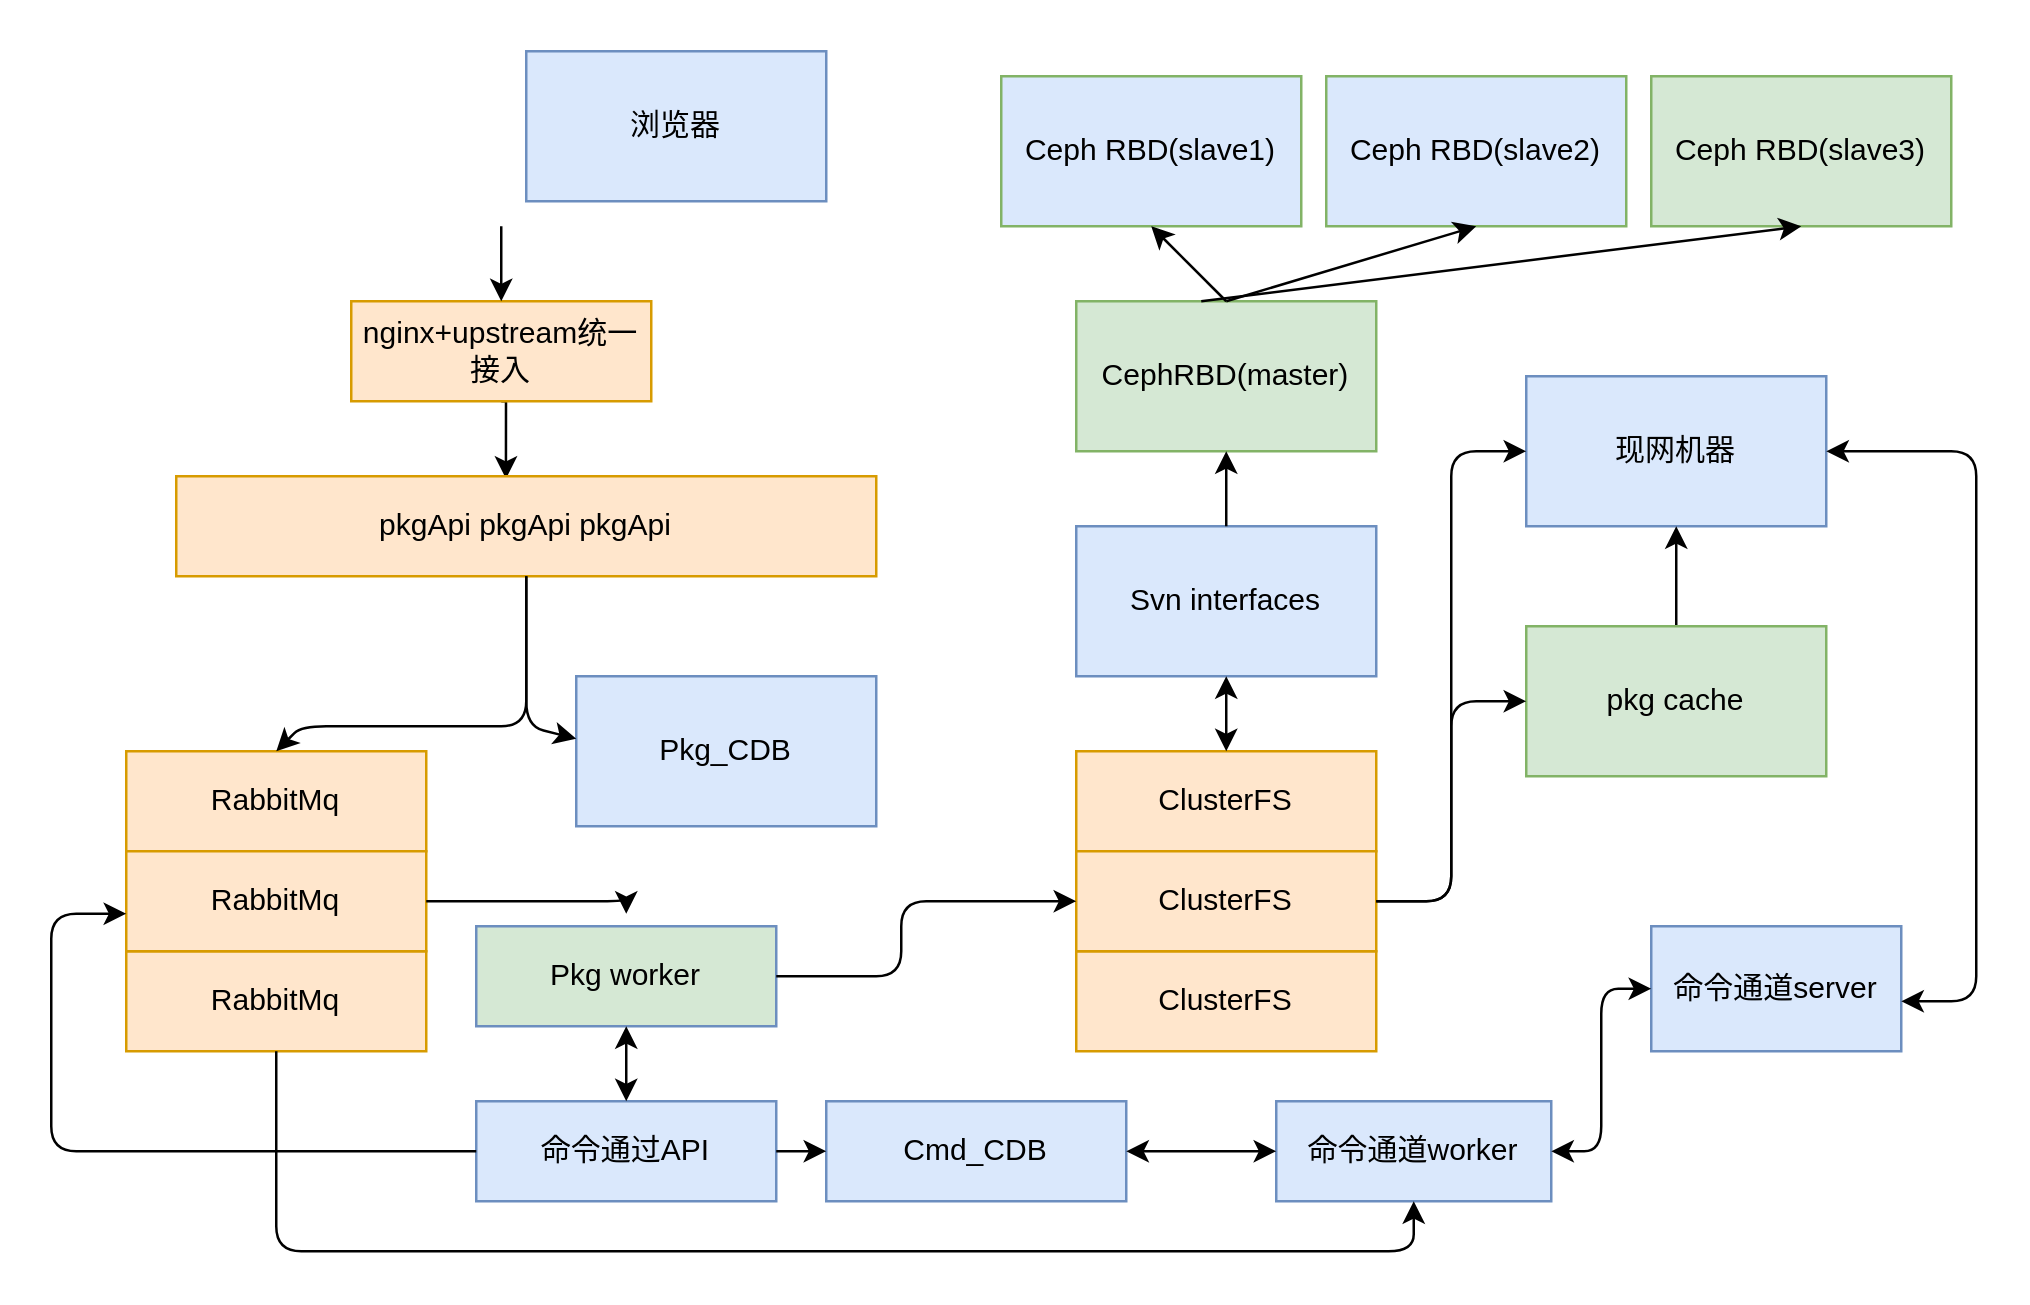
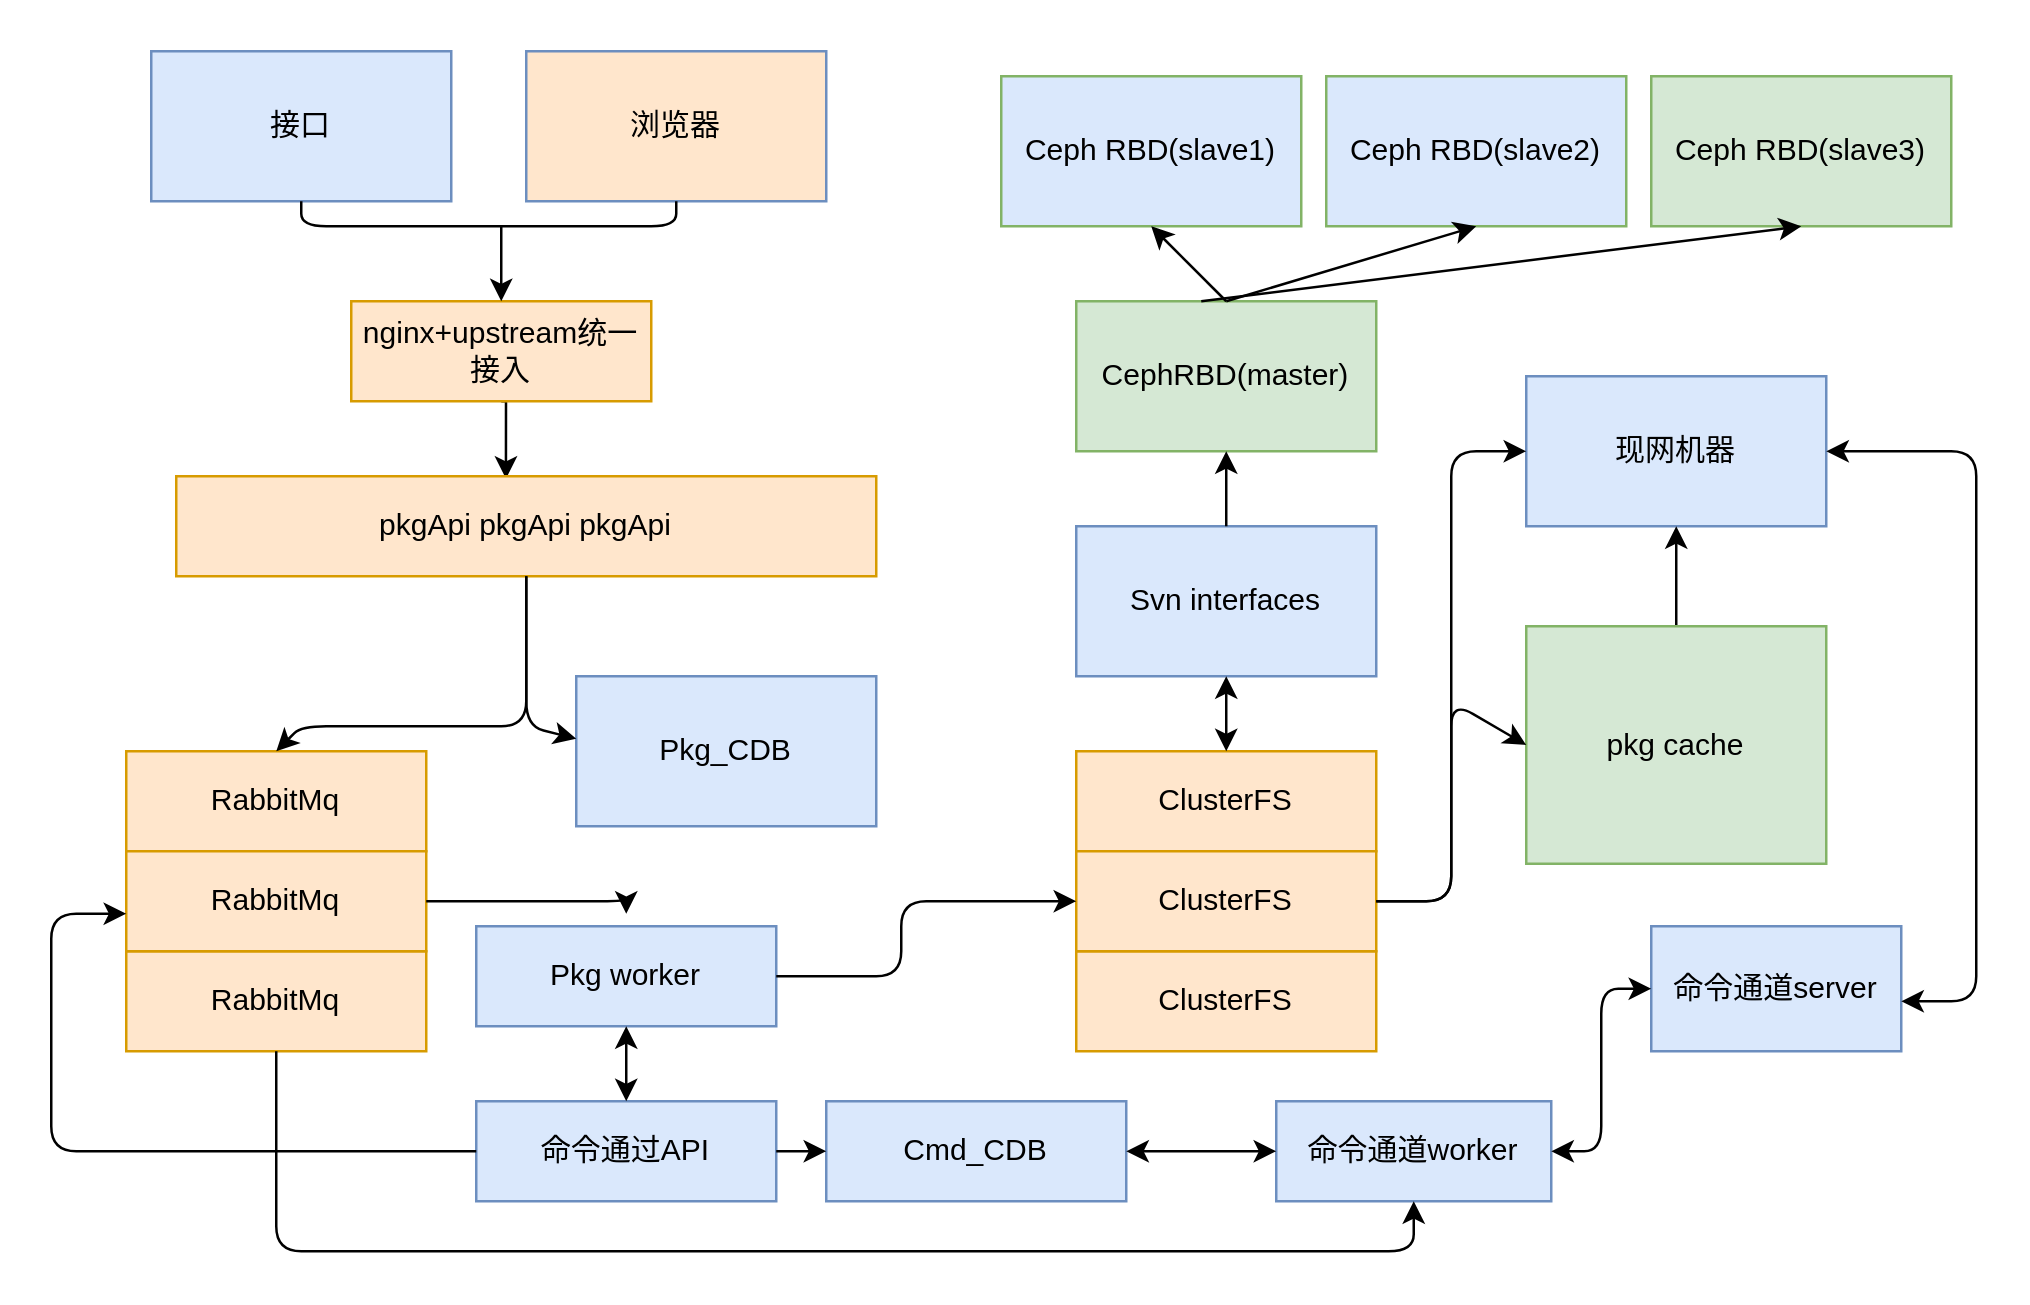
none -> (301, 126)
(676, 126) -> (676, 126)
none -> (392, 226)
(1676, 701) -> (1676, 745)
(626, 976) -> (626, 976)
